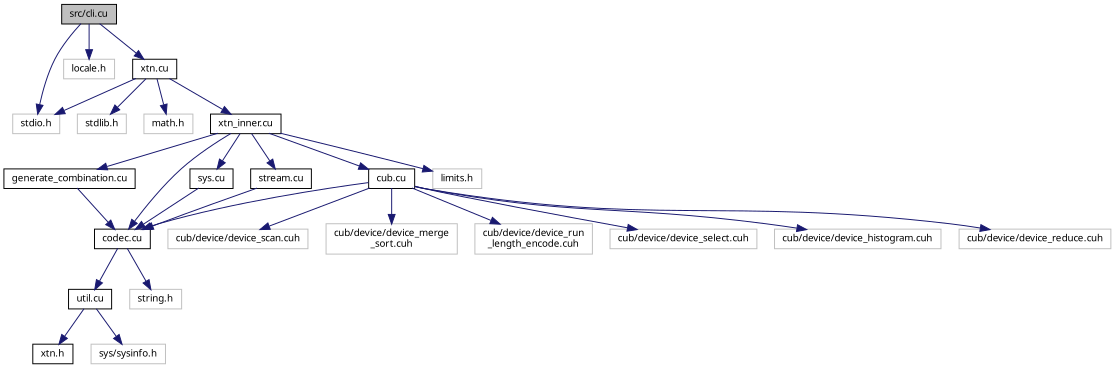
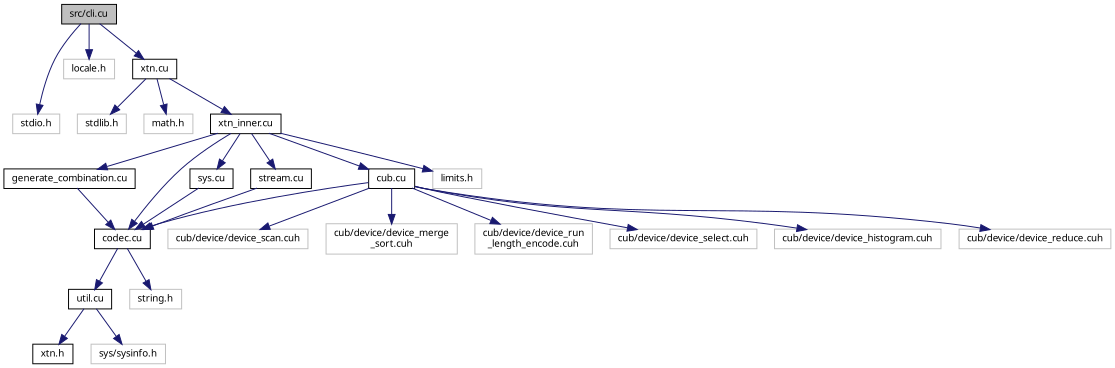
(100, 94) -> none
